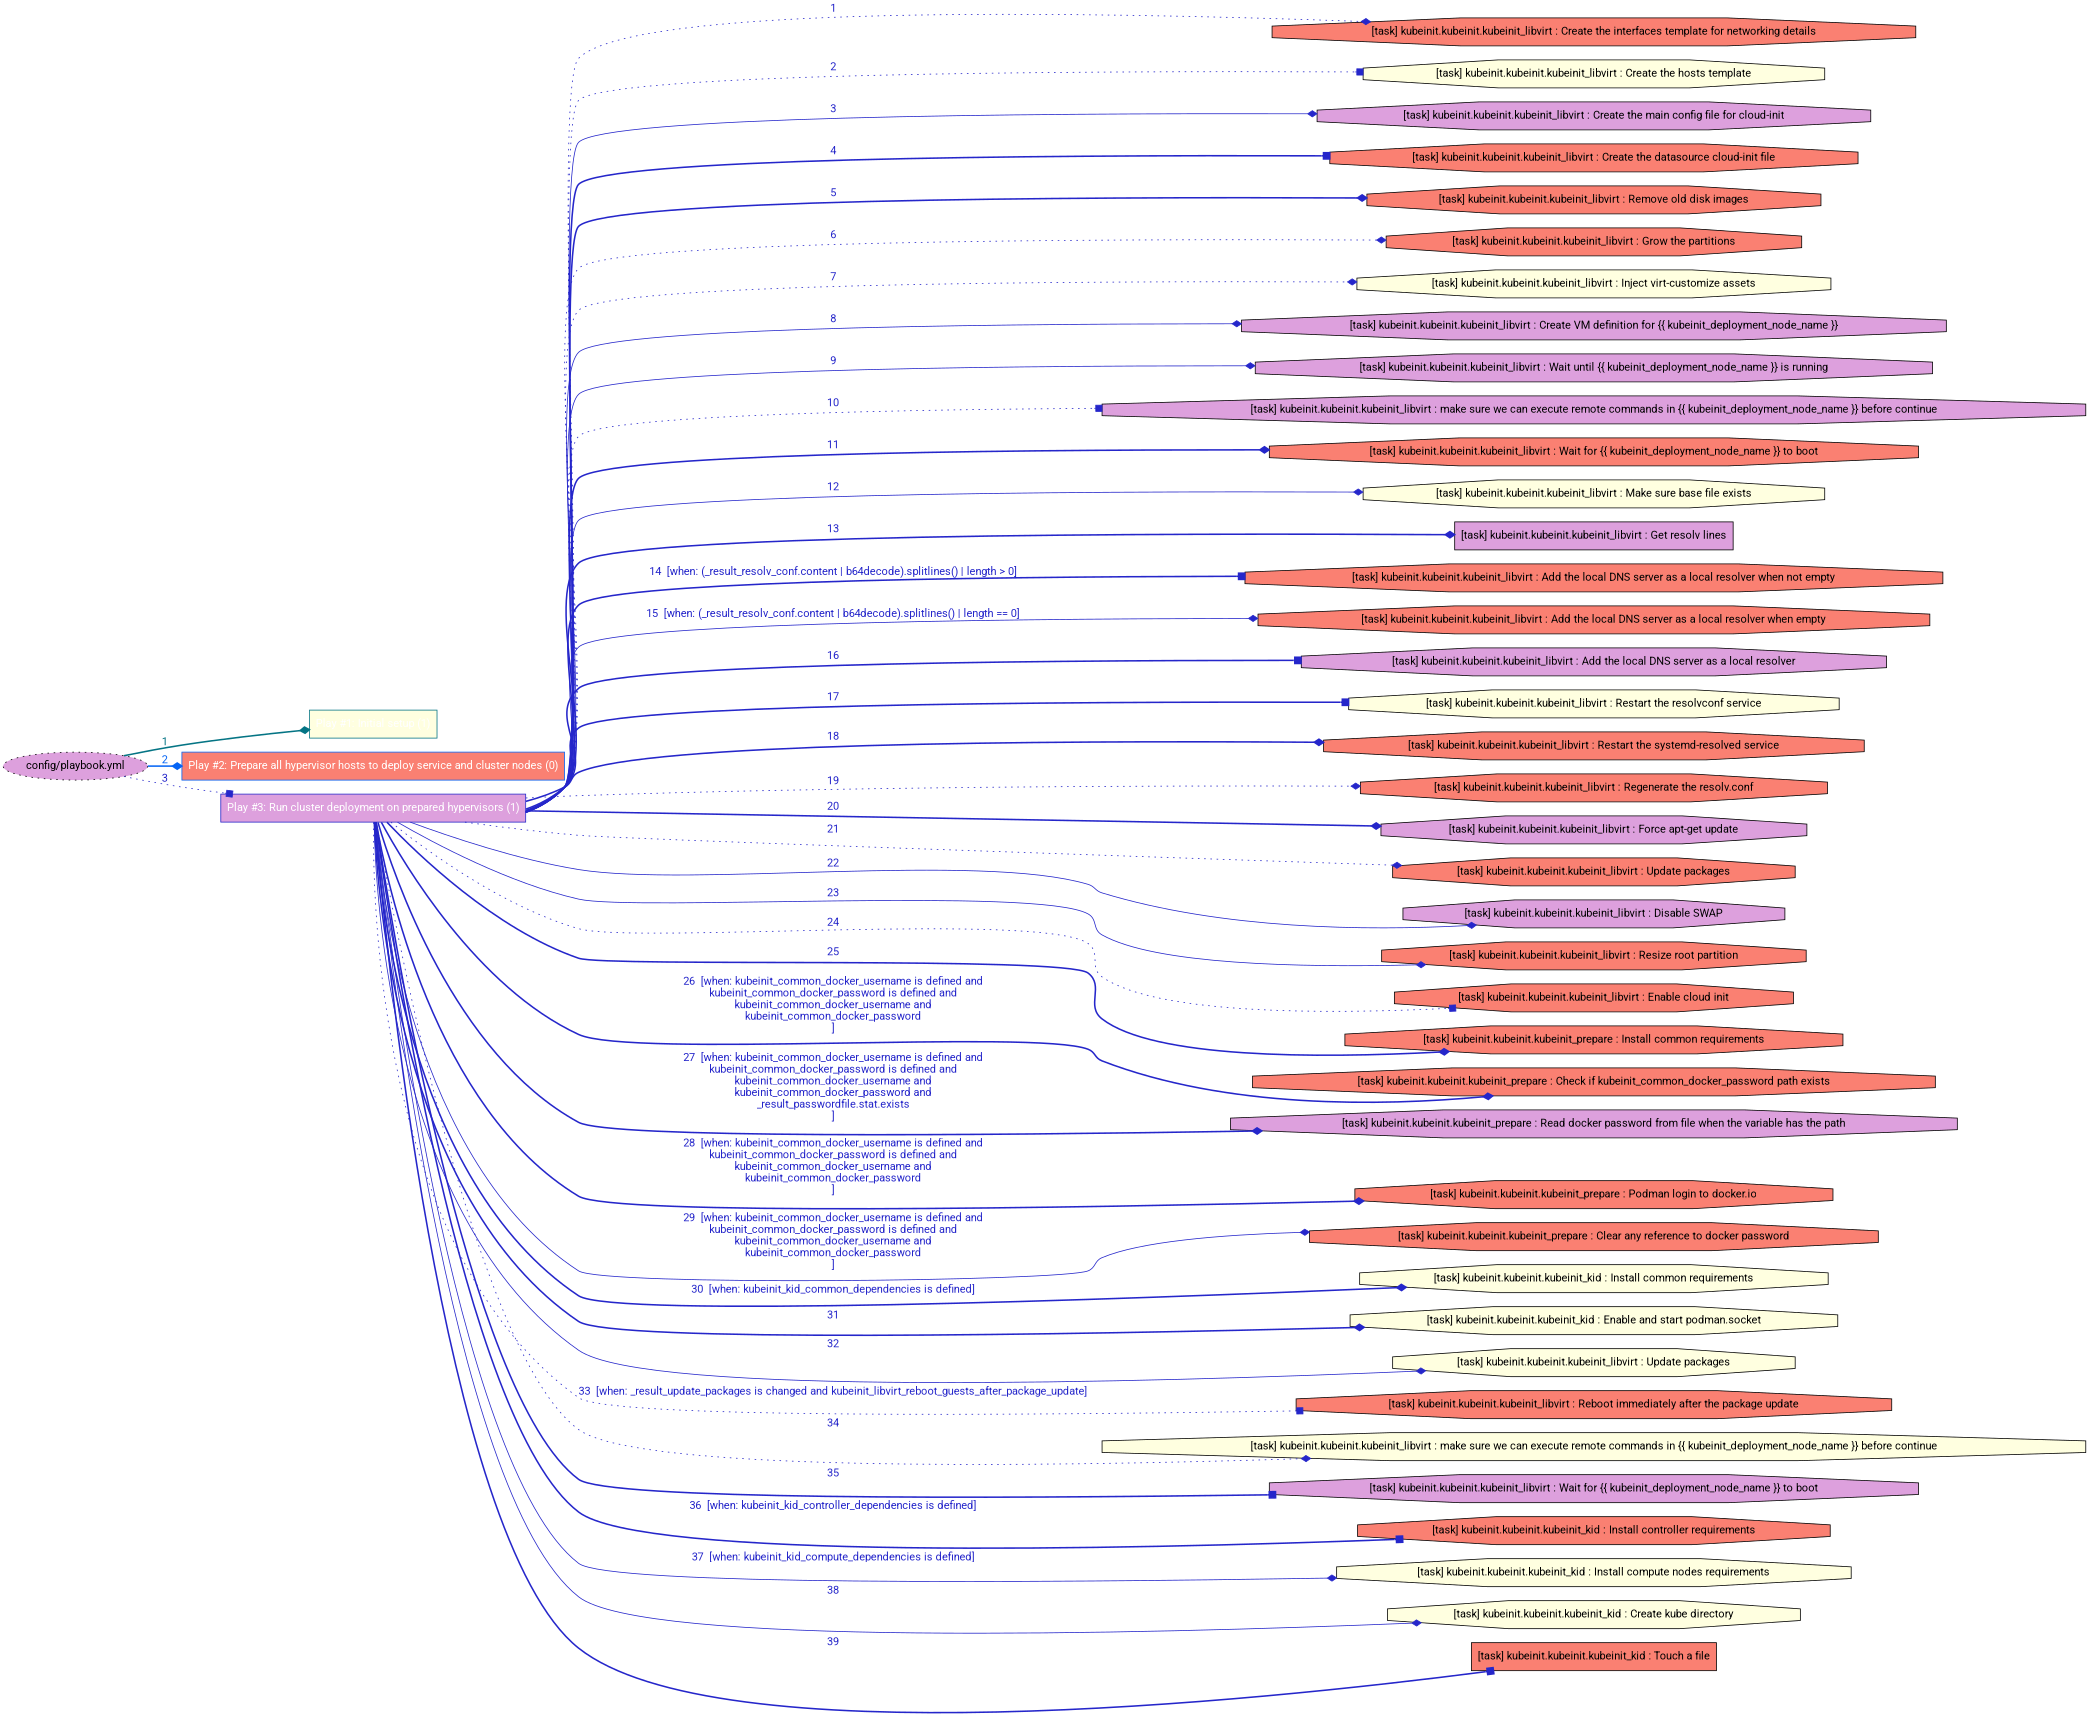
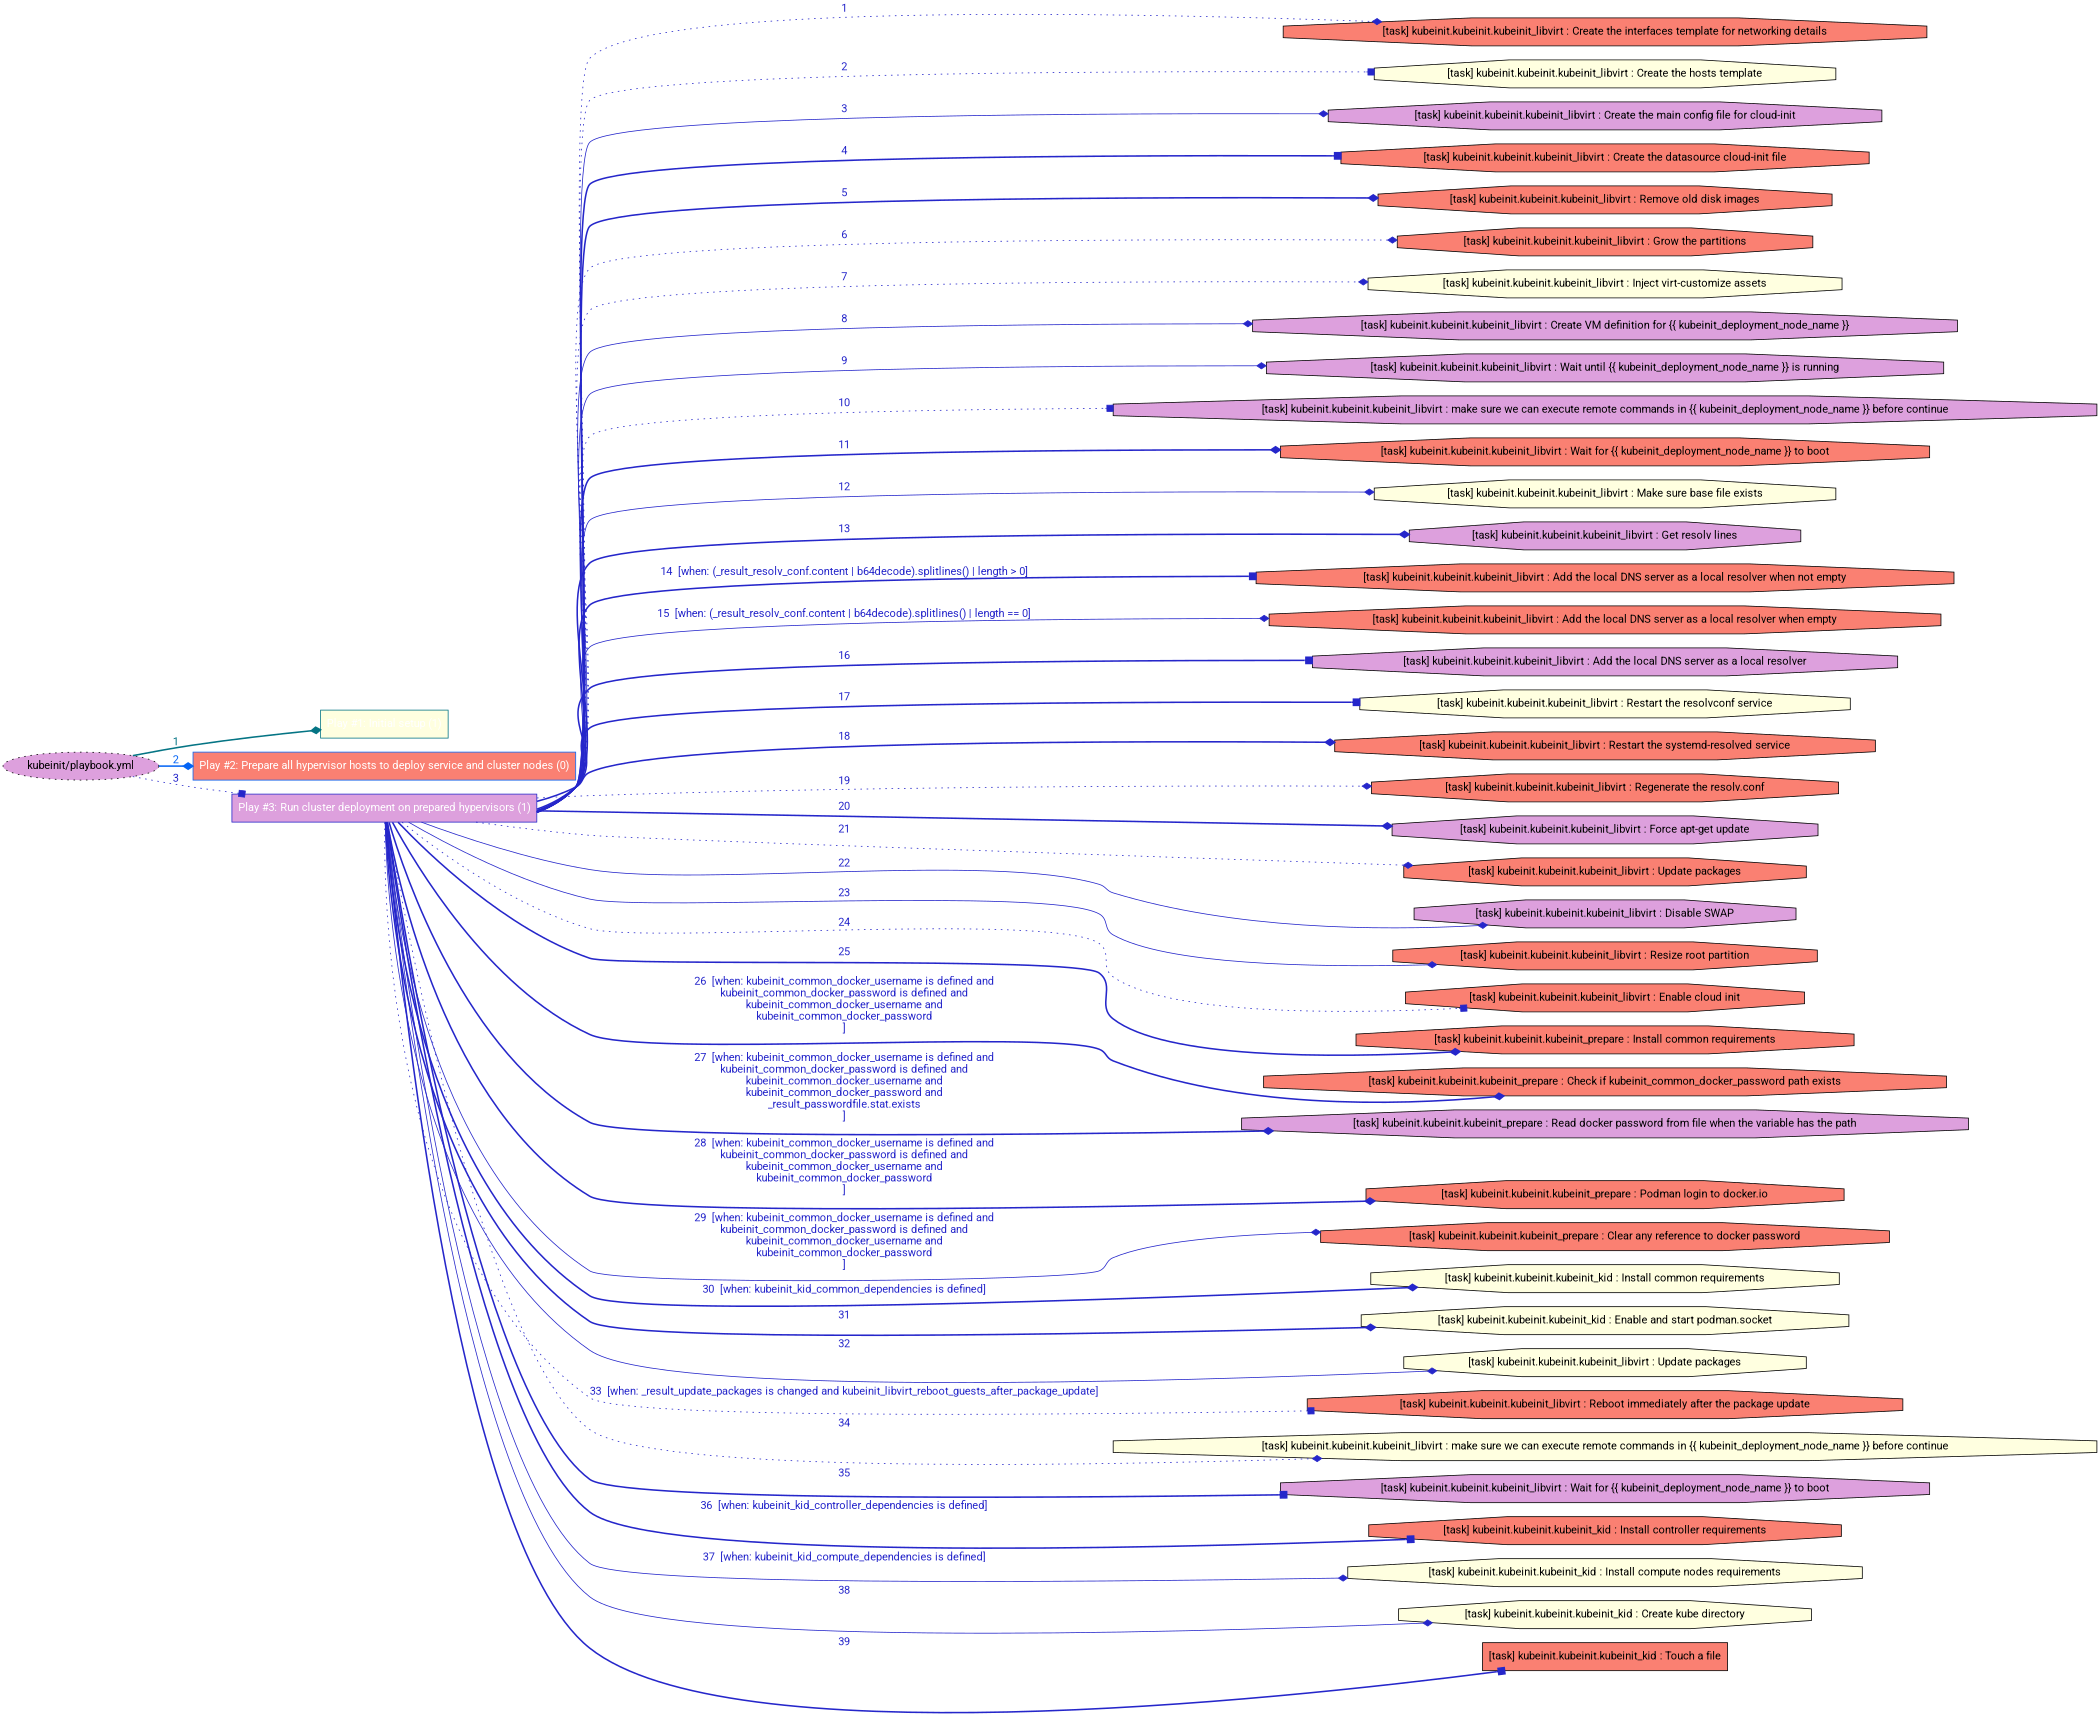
(1594, 536) -> (1605, 536)
(75, 766) -> (81, 766)
